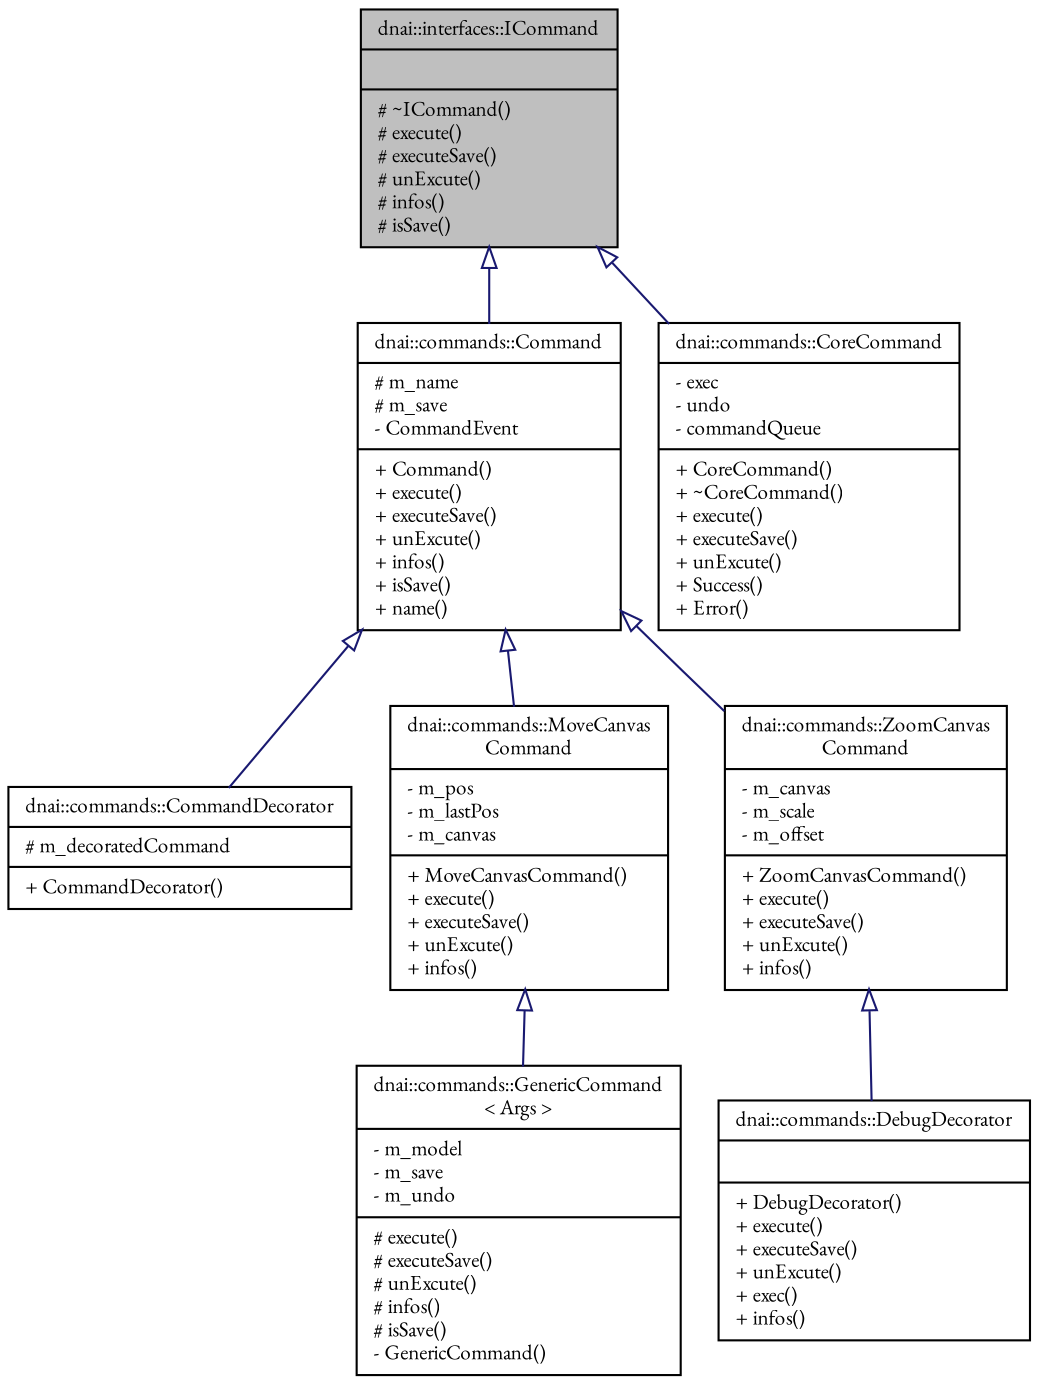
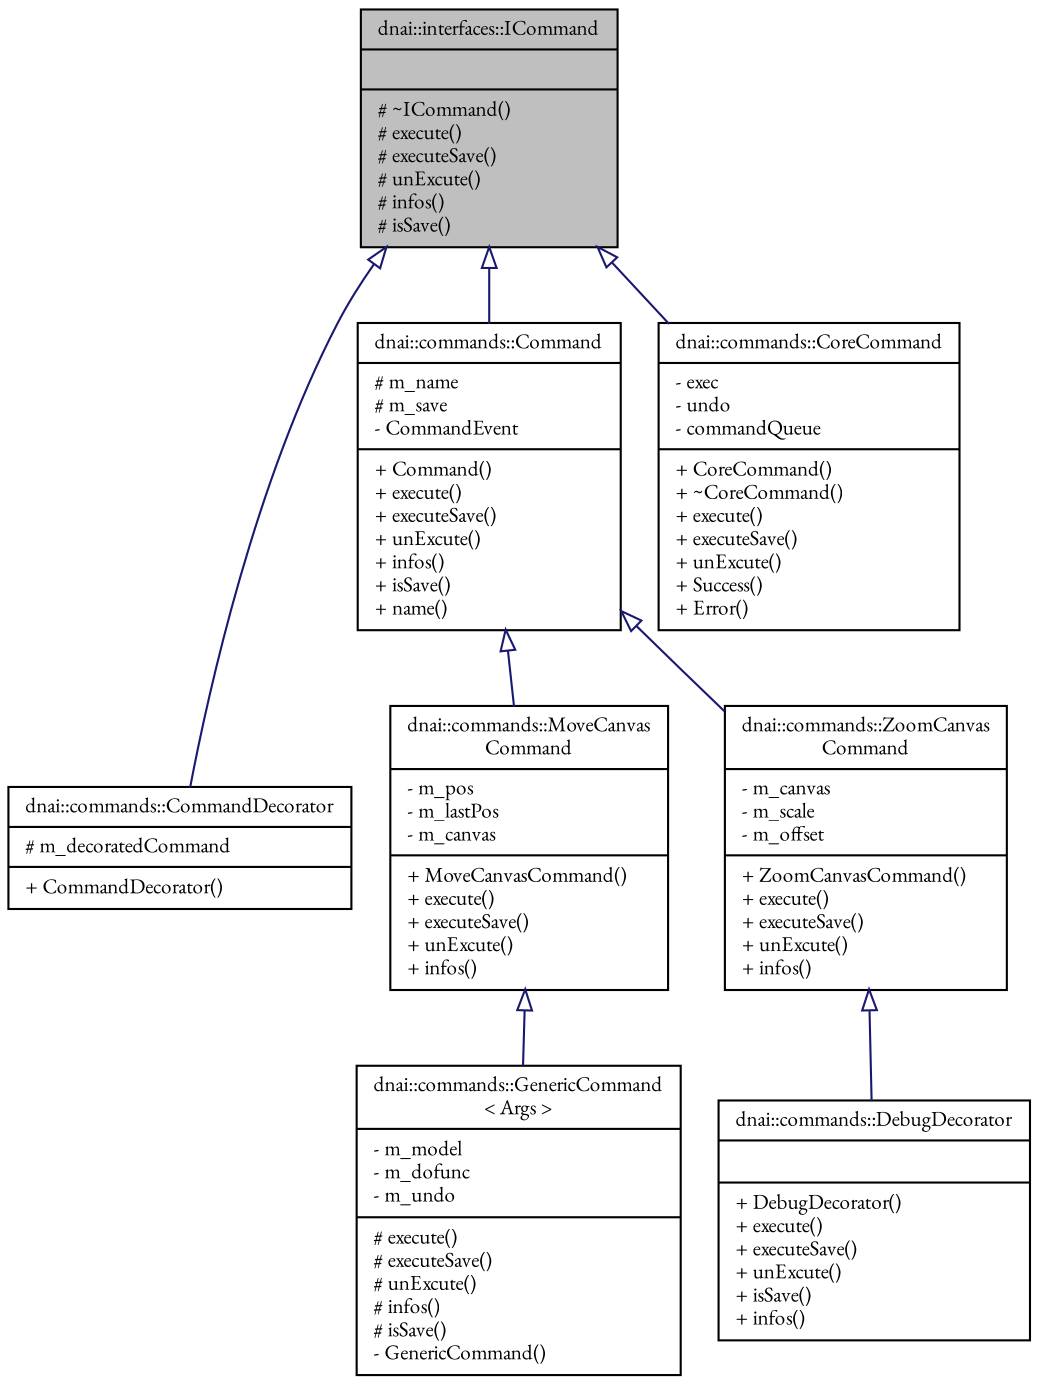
(288, 717) -> (259, 517)
(409, 1172) -> (422, 1172)
(767, 1295) -> (774, 1295)
